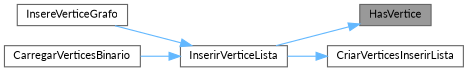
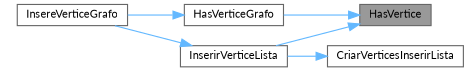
none -> (234, 15)
(72, 56) -> none
